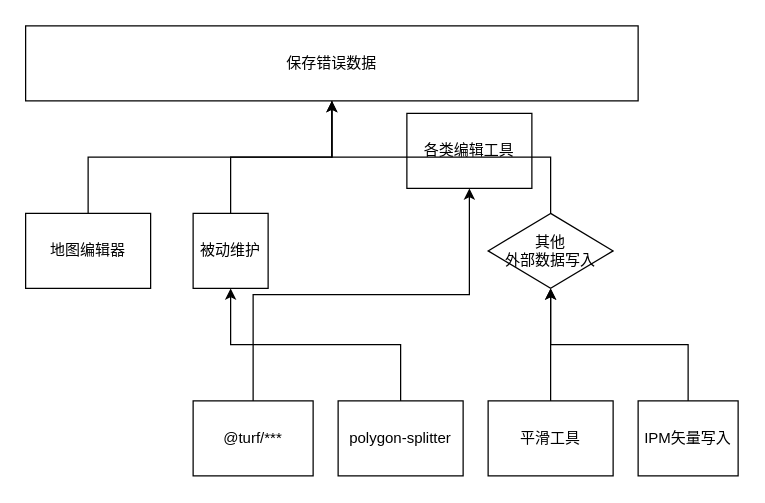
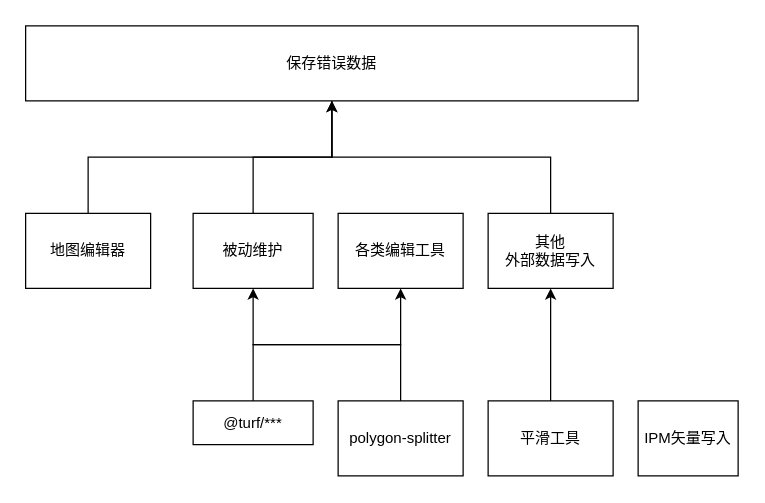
(469, 151) -> (401, 251)
(231, 251) -> (253, 251)
(551, 251) -> (551, 251)
(648, 344) -> none
(253, 438) -> (253, 423)
